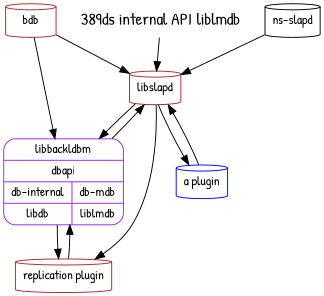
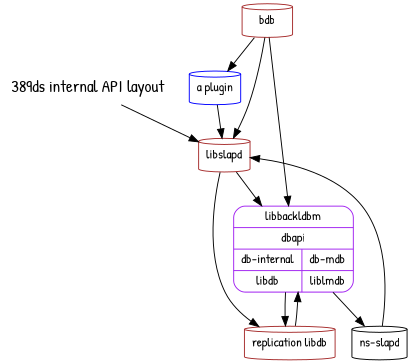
(161, 21) -> (88, 88)
(125, 125) -> (345, 306)
(170, 131) -> (244, 51)
(64, 276) -> (290, 343)
